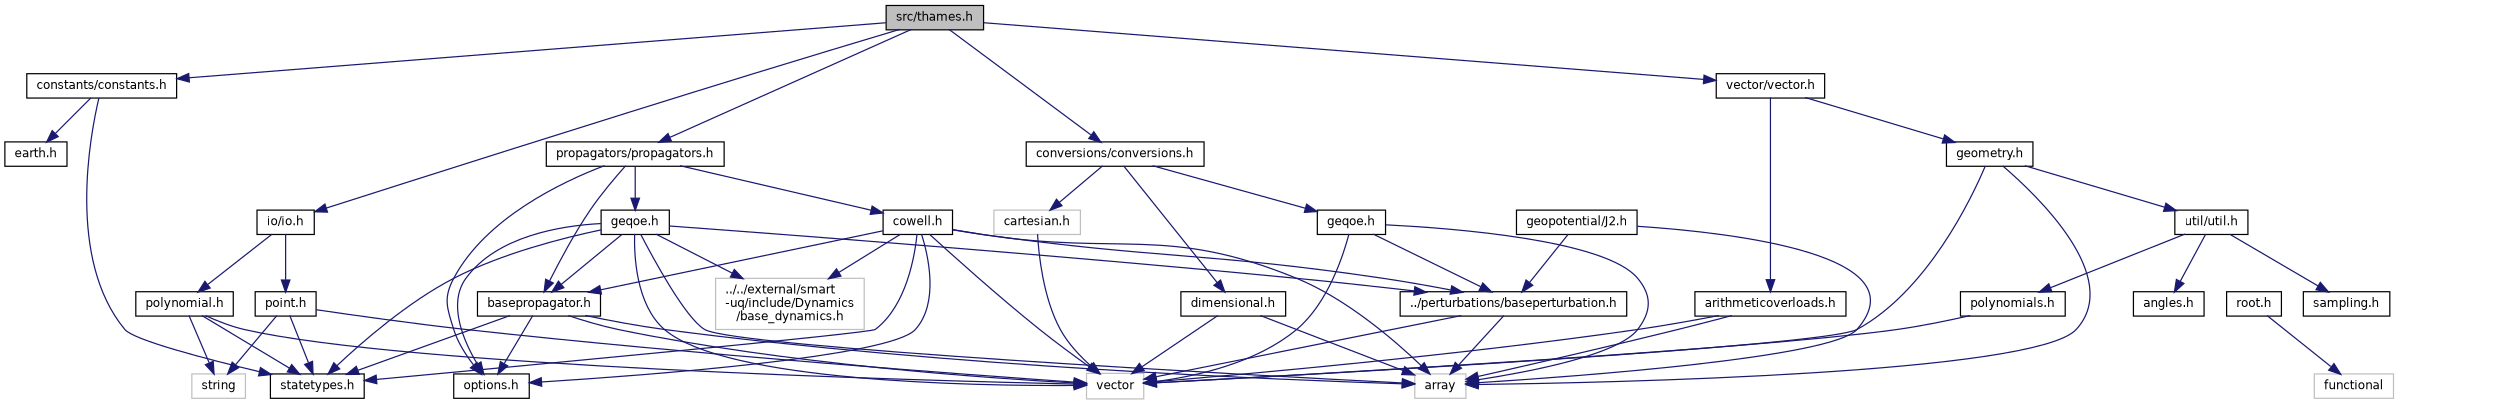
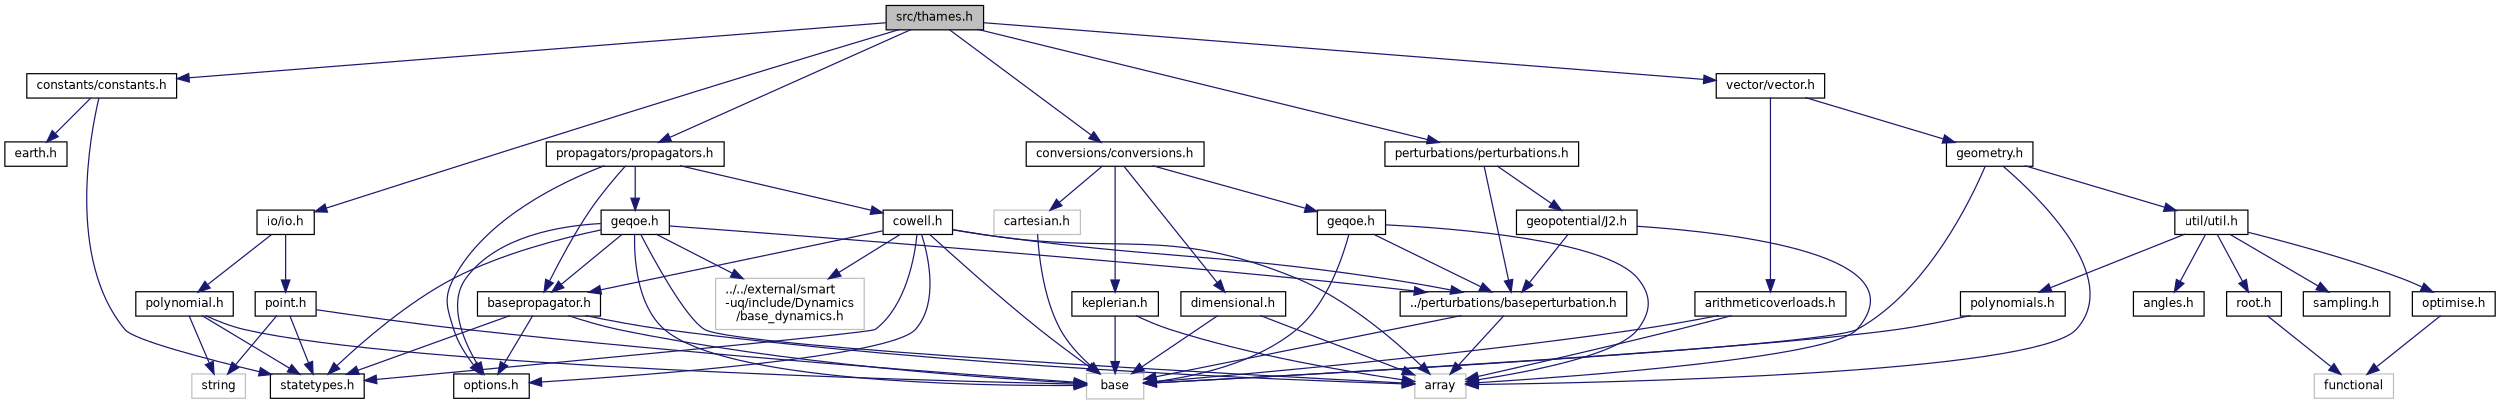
none -> (1482, 154)
none -> (2230, 258)
none -> (1115, 304)
none -> (2454, 304)
(1115, 386) -> (1115, 386)
